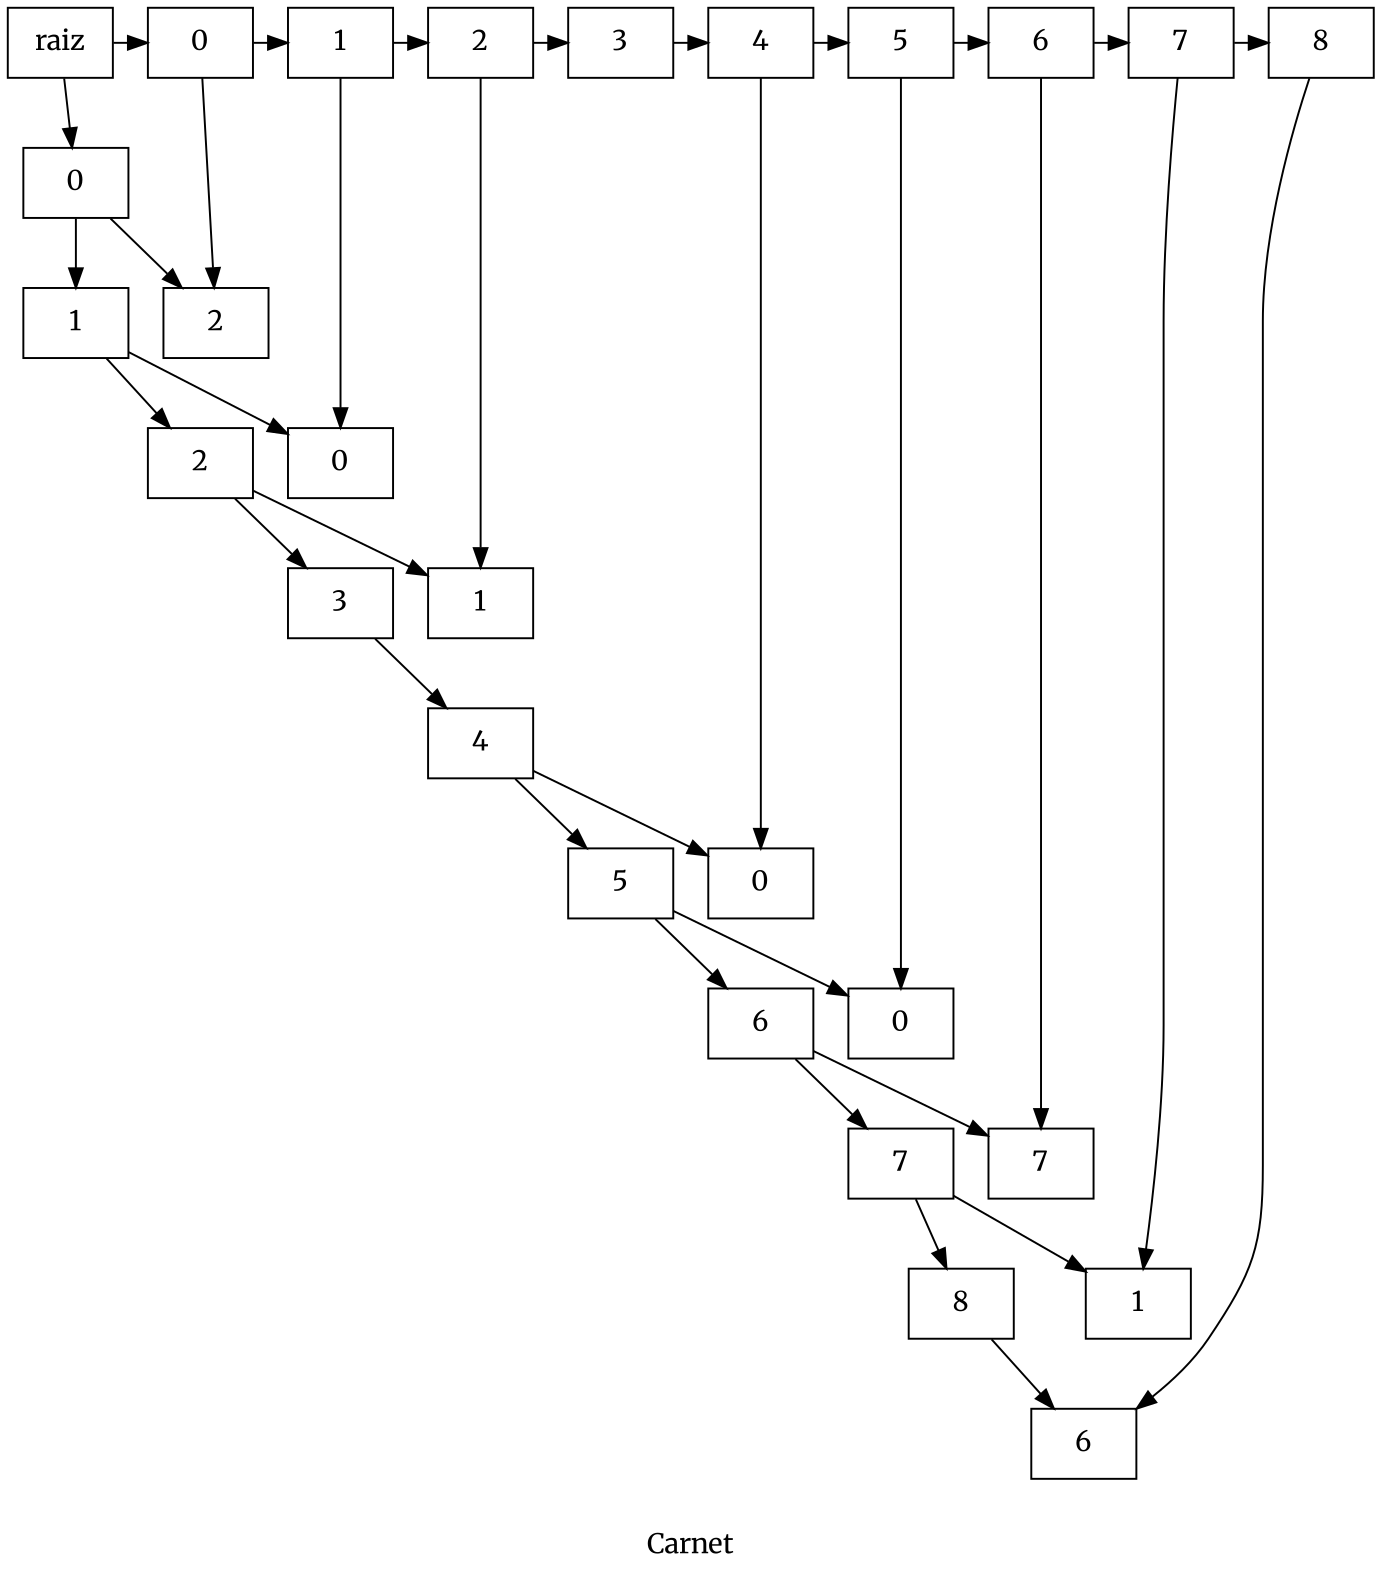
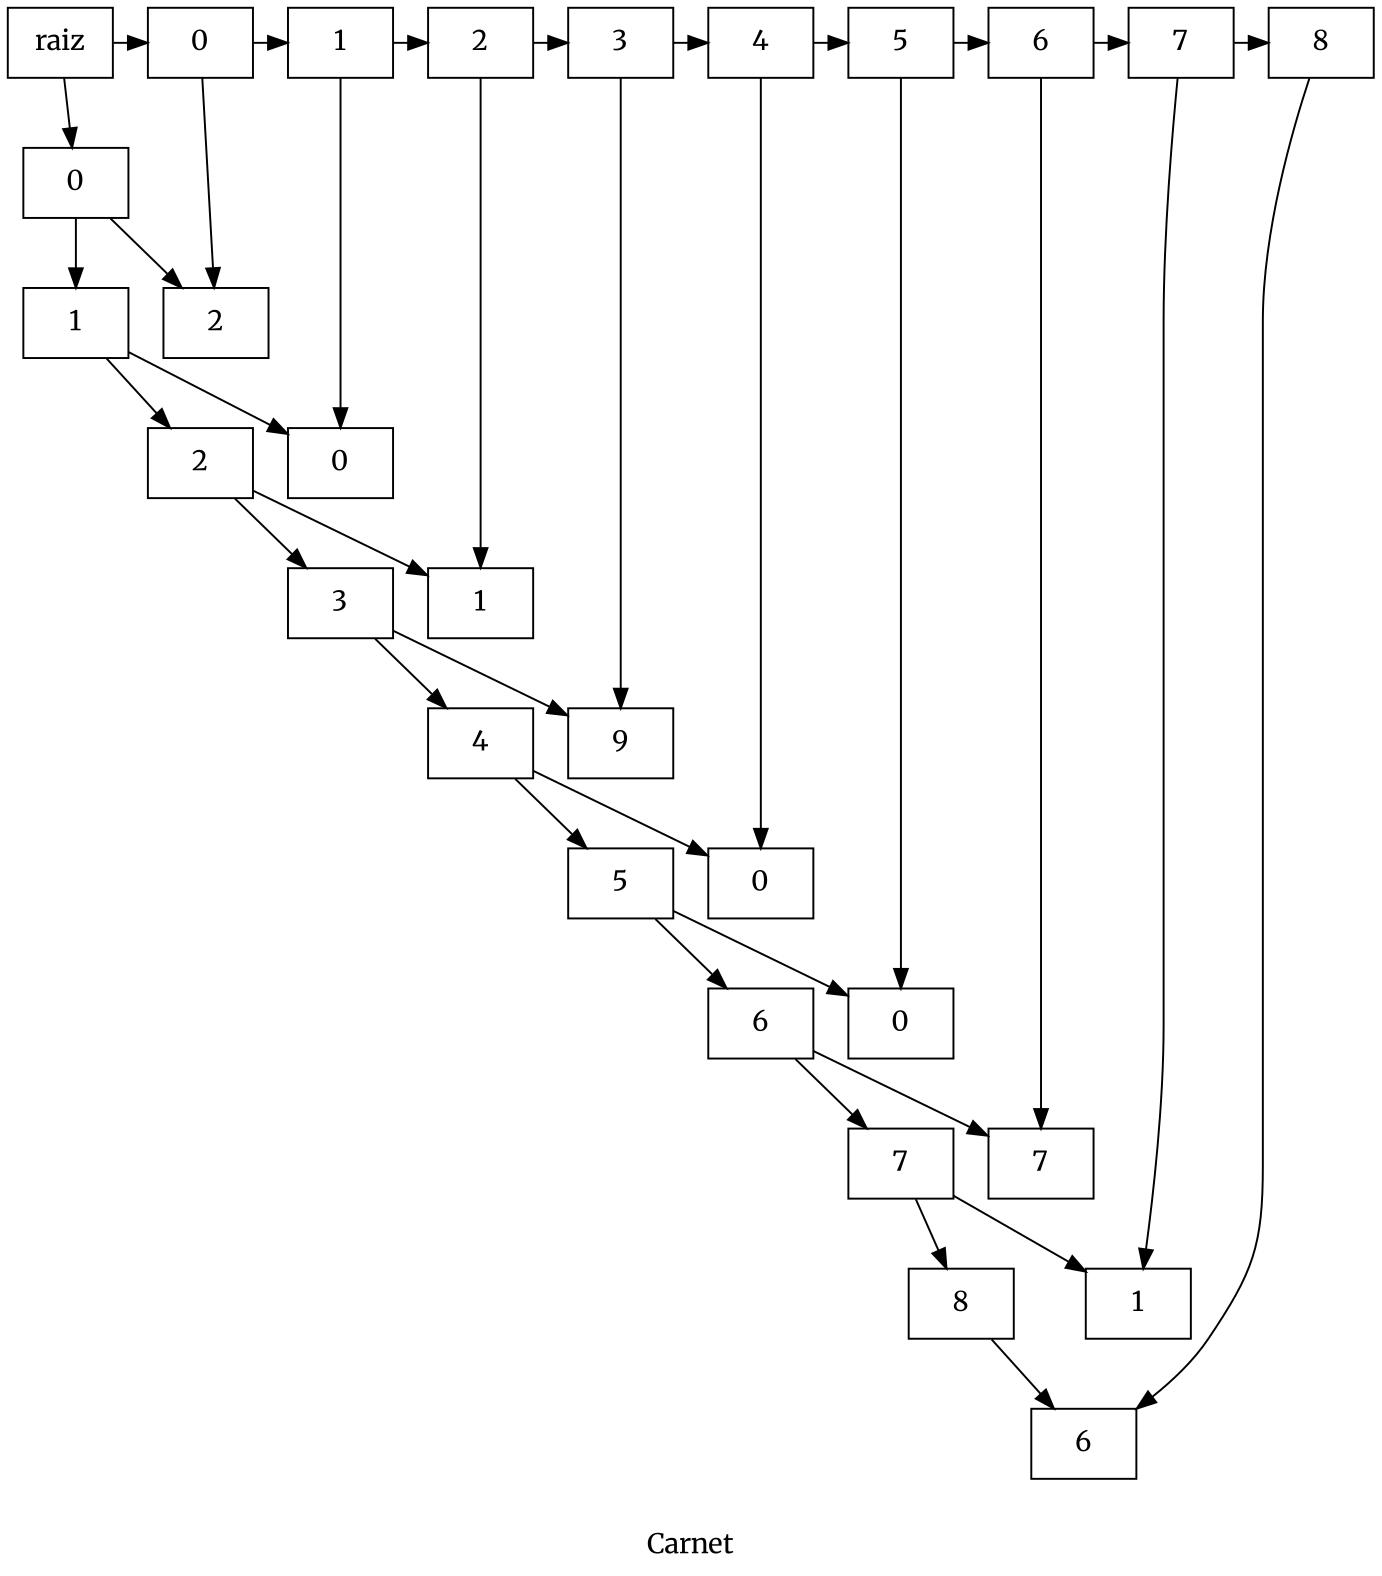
none -> (621, 743)
